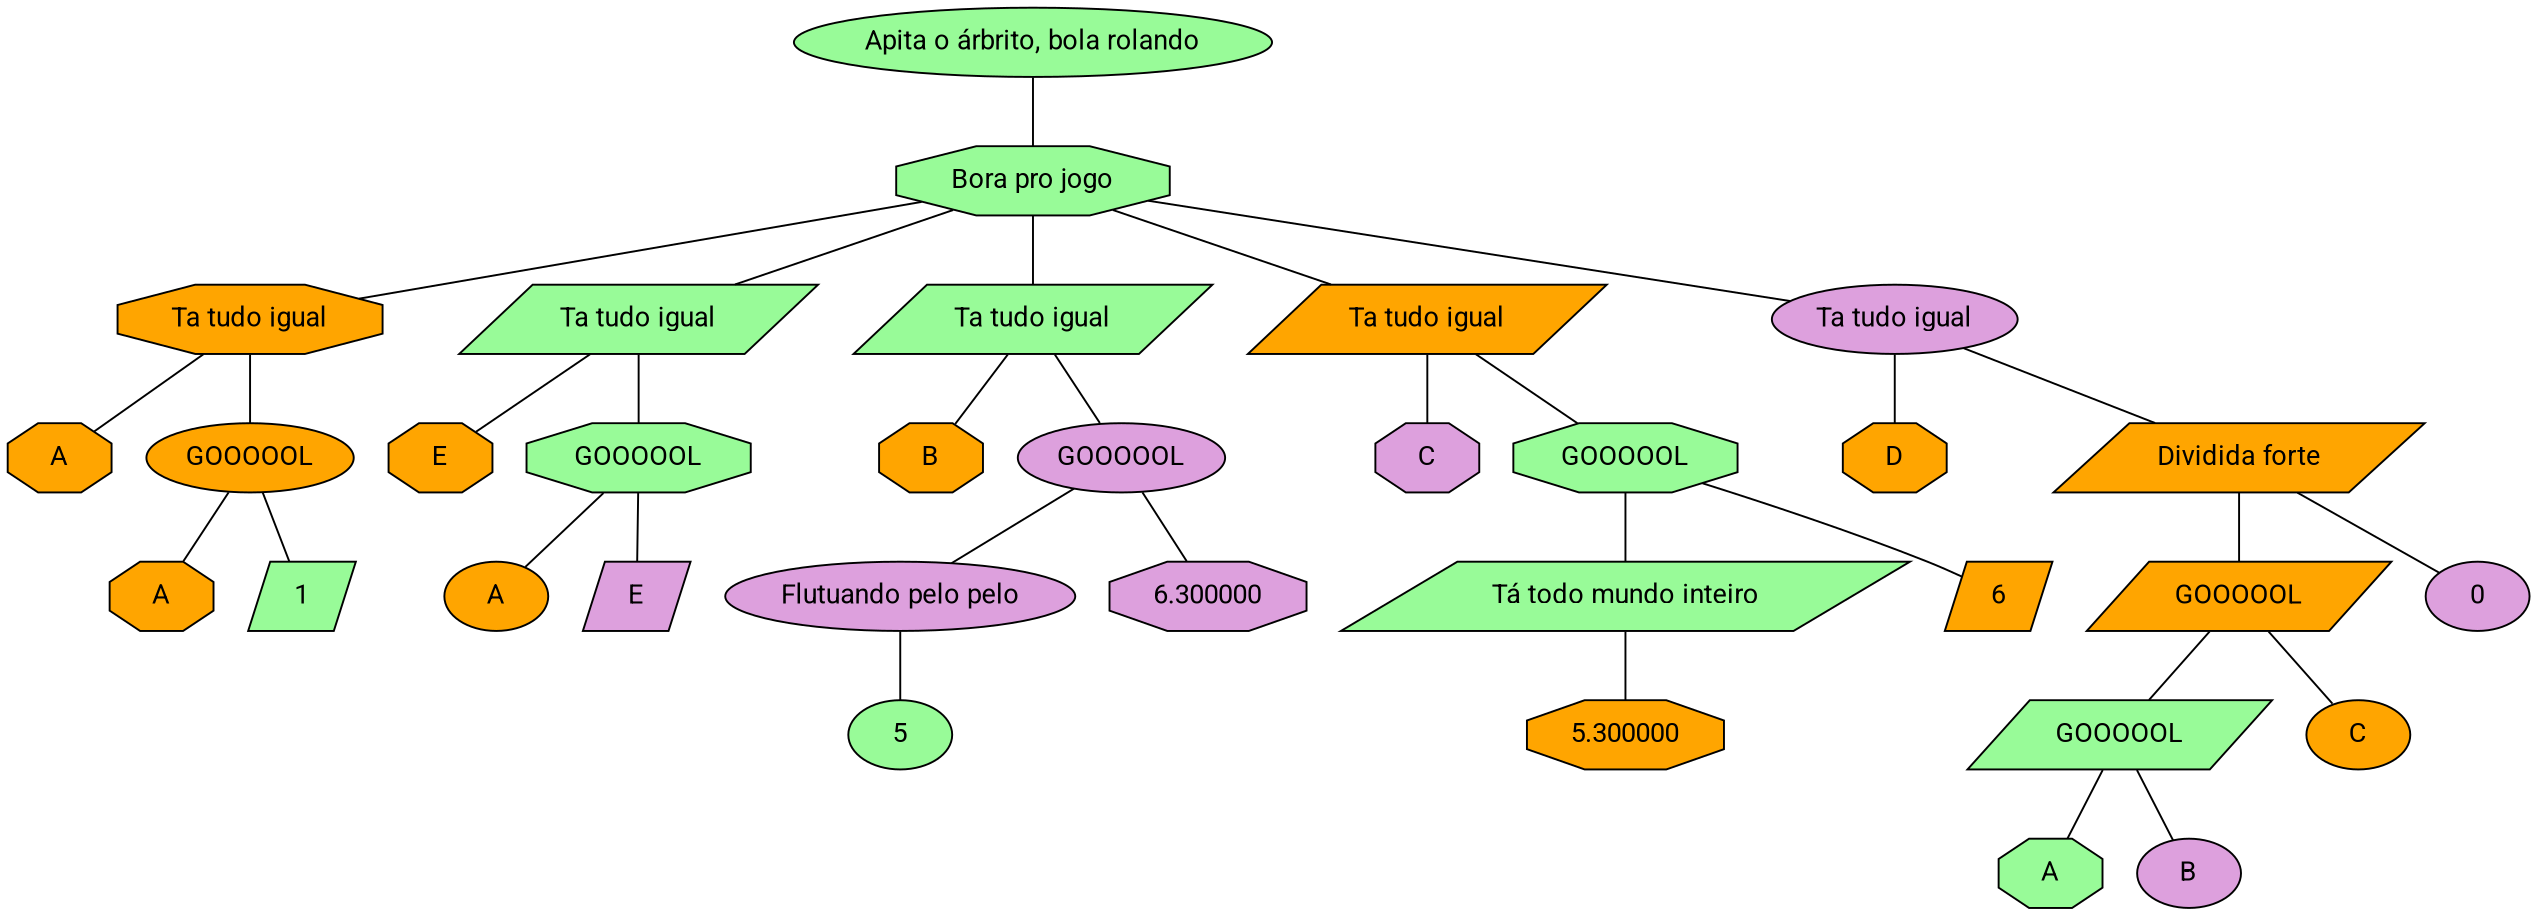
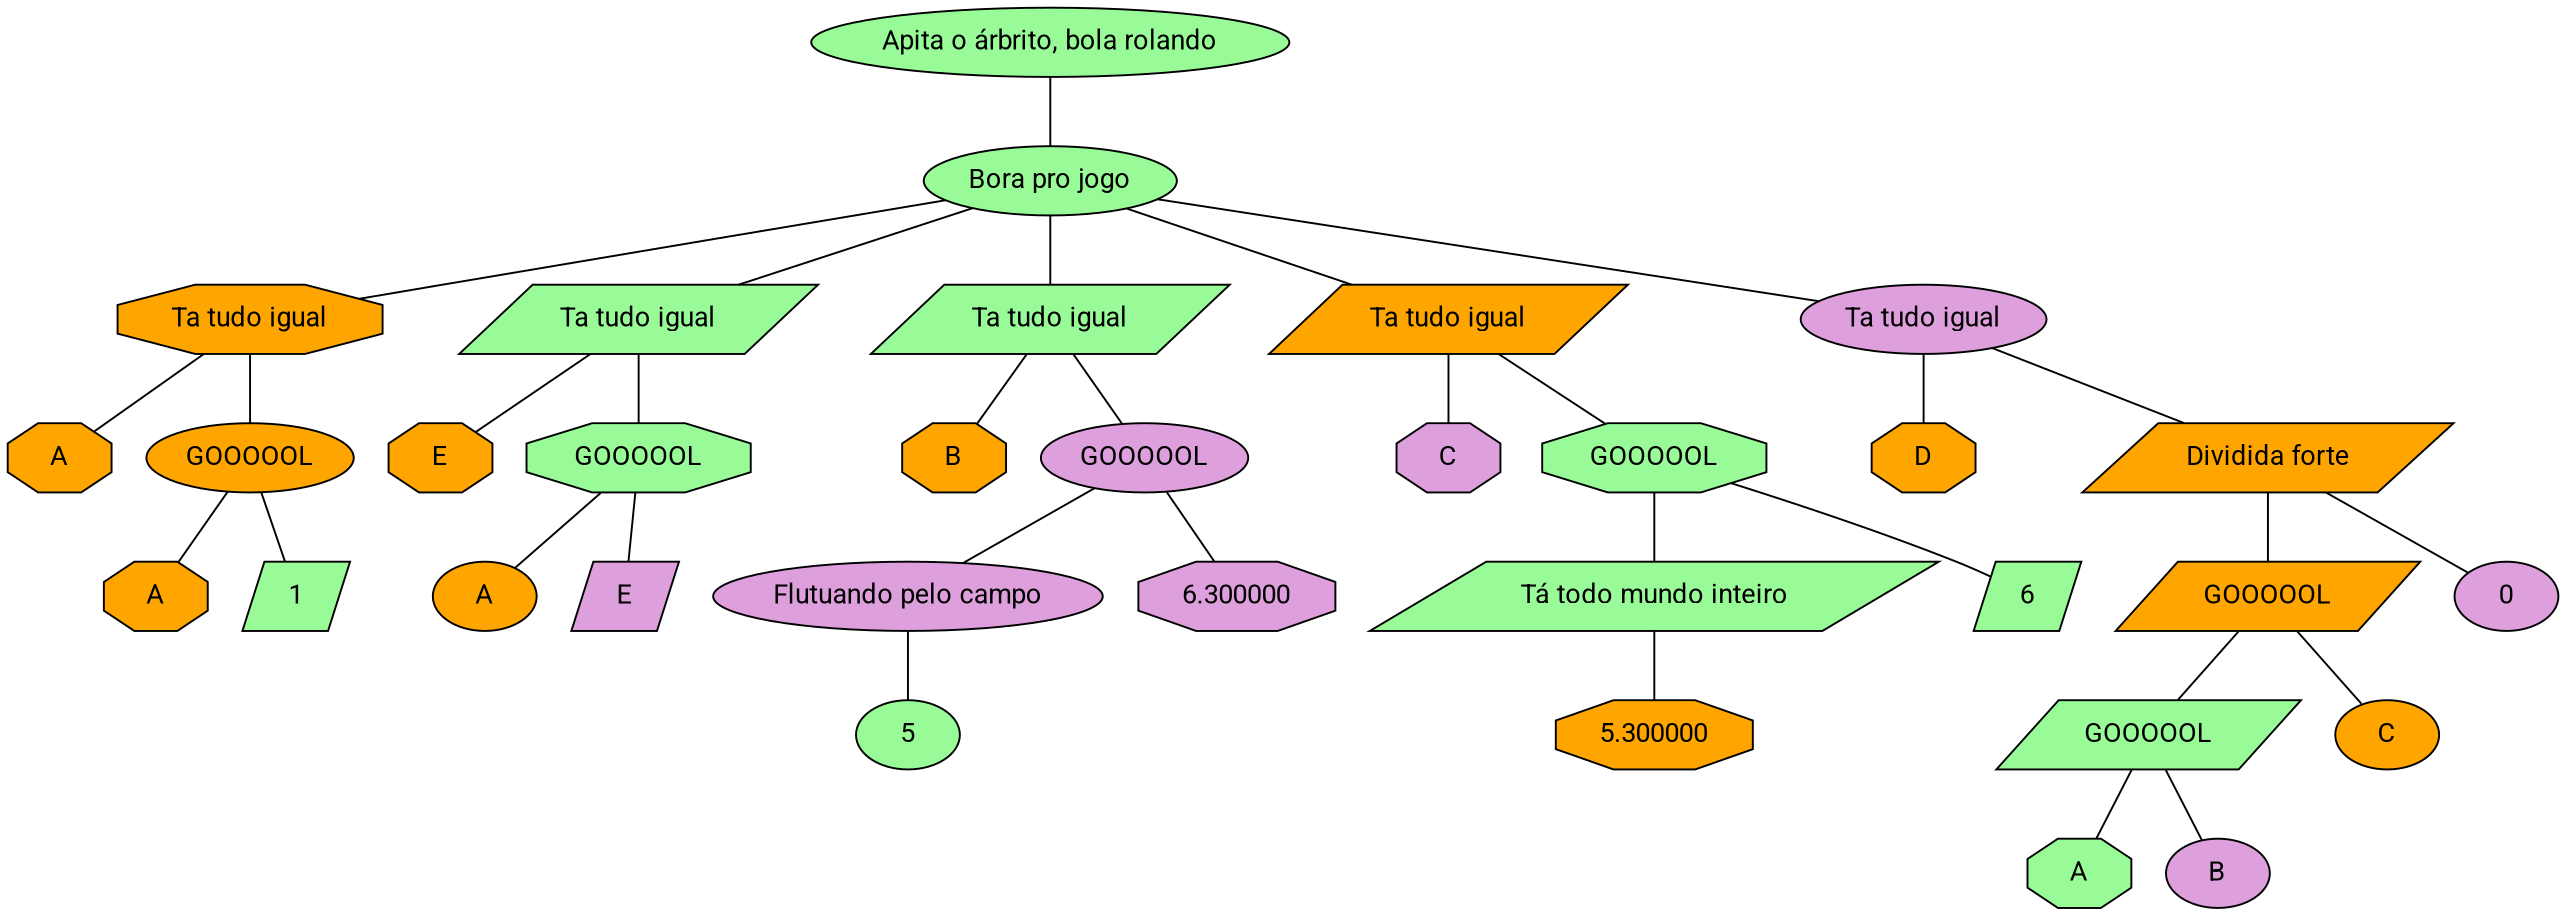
(1033, 181) -> (1050, 181)
(900, 596) -> (908, 596)
(1999, 596) -> (2027, 596)
